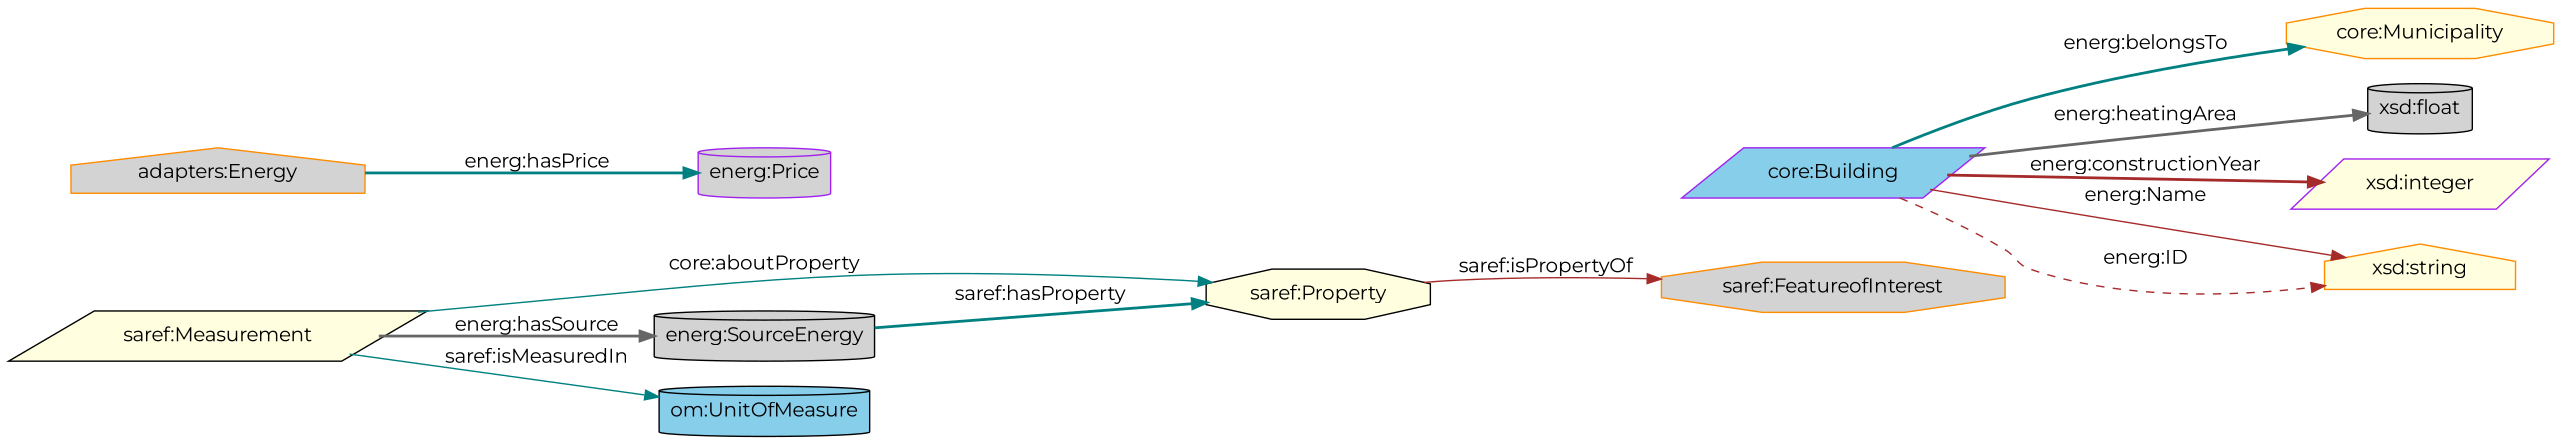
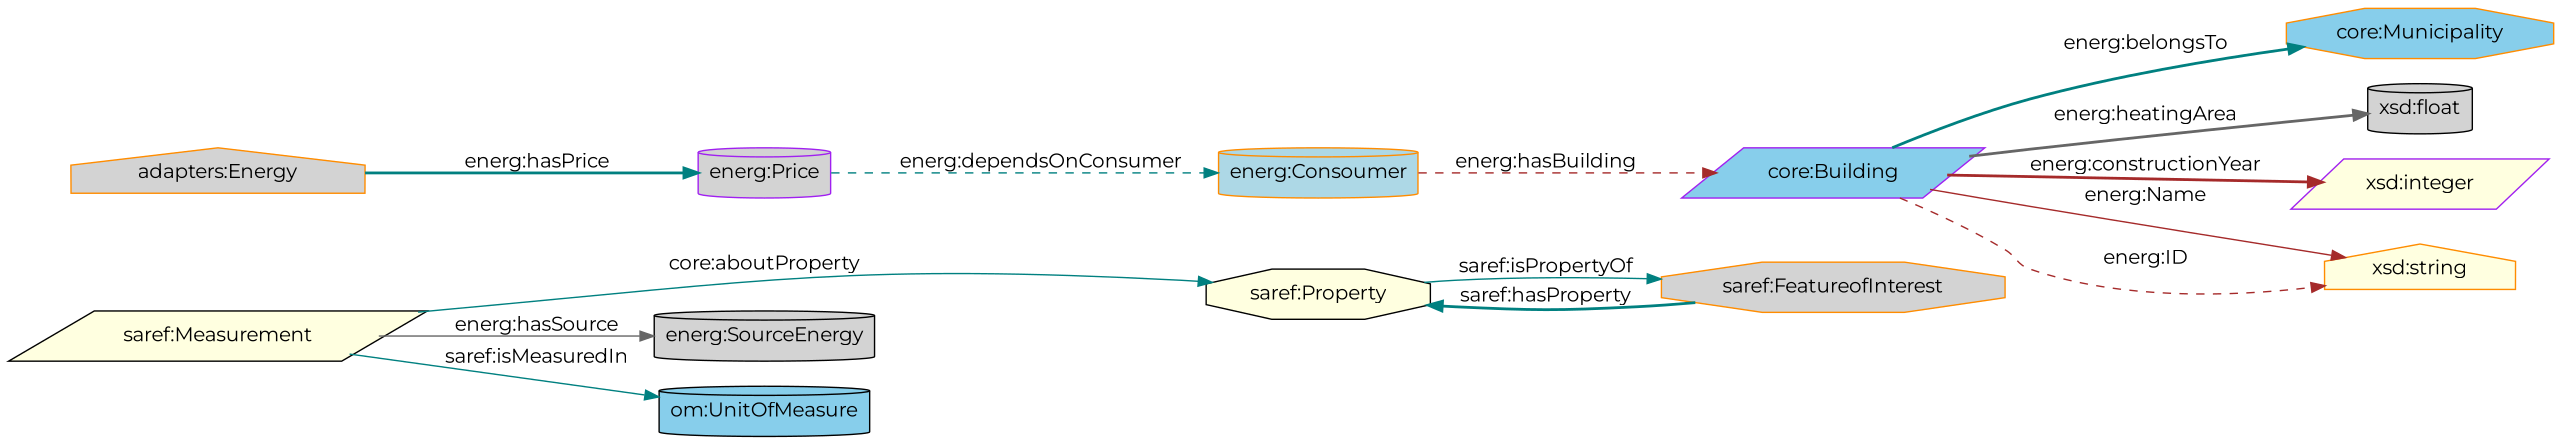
(2420, 33) -> (2420, 33)
none -> (1318, 173)
(1536, 278) -> (1536, 278)
(1033, 316) -> (1569, 309)
(509, 336) -> (509, 336)
